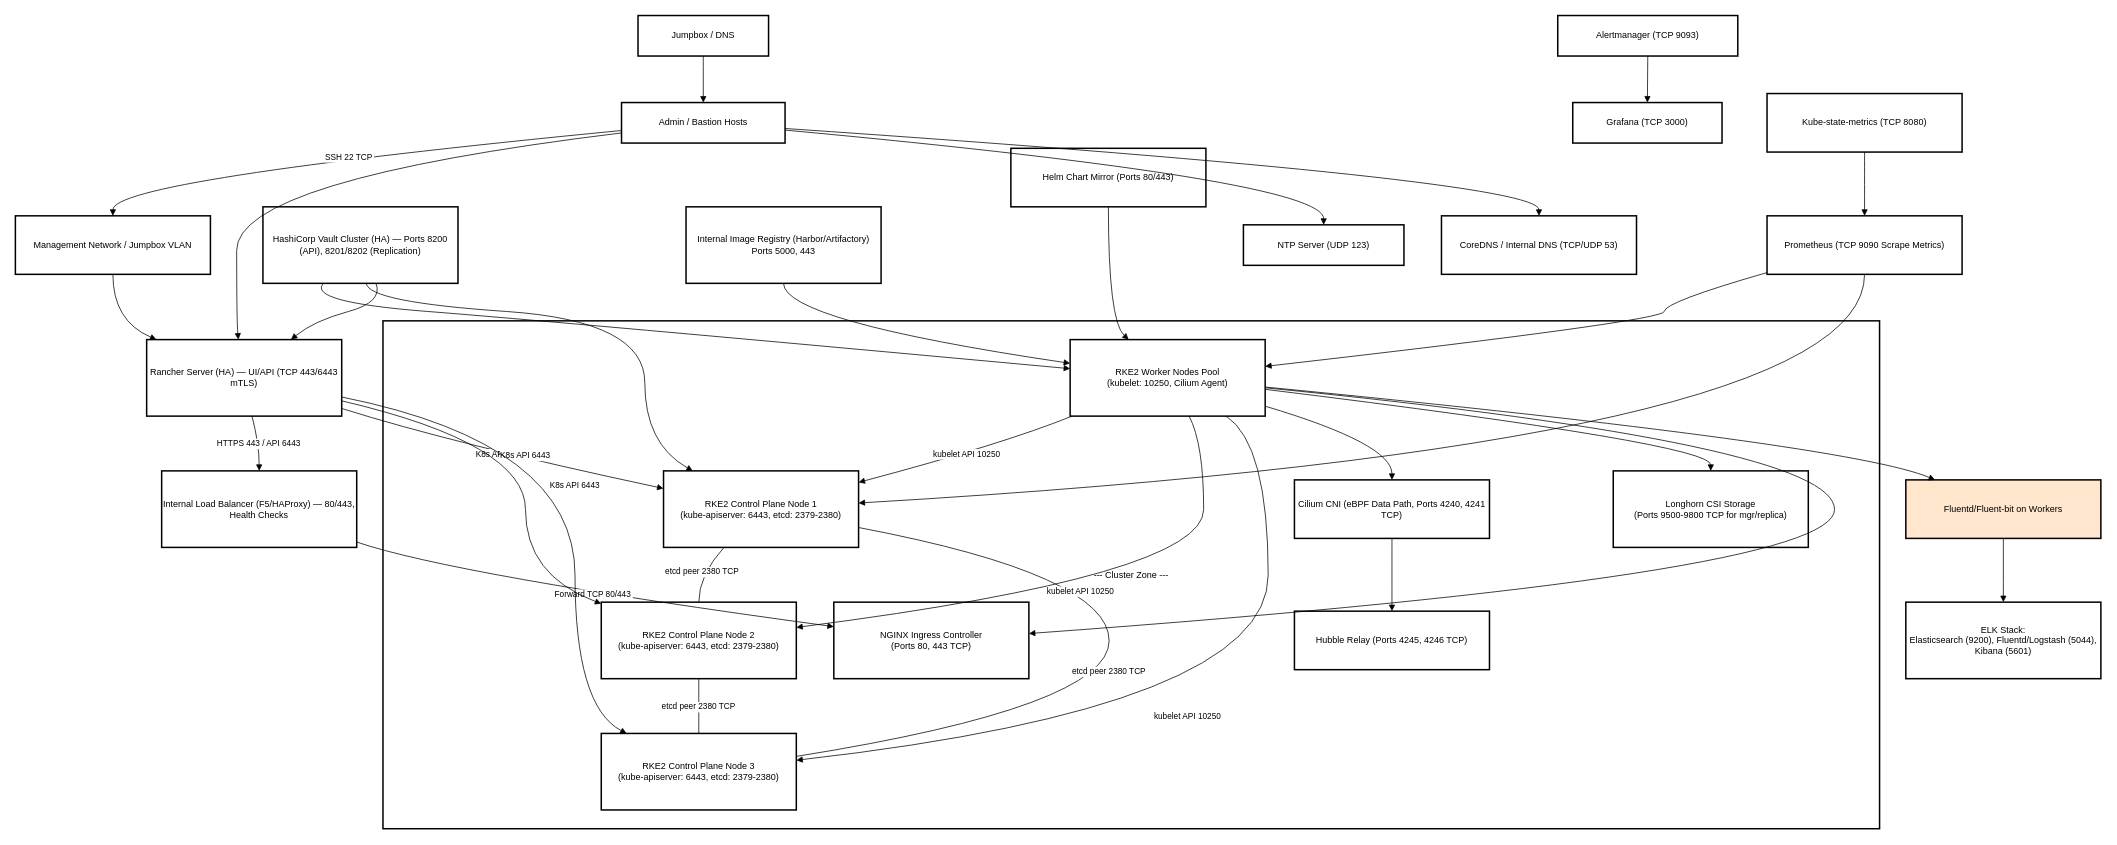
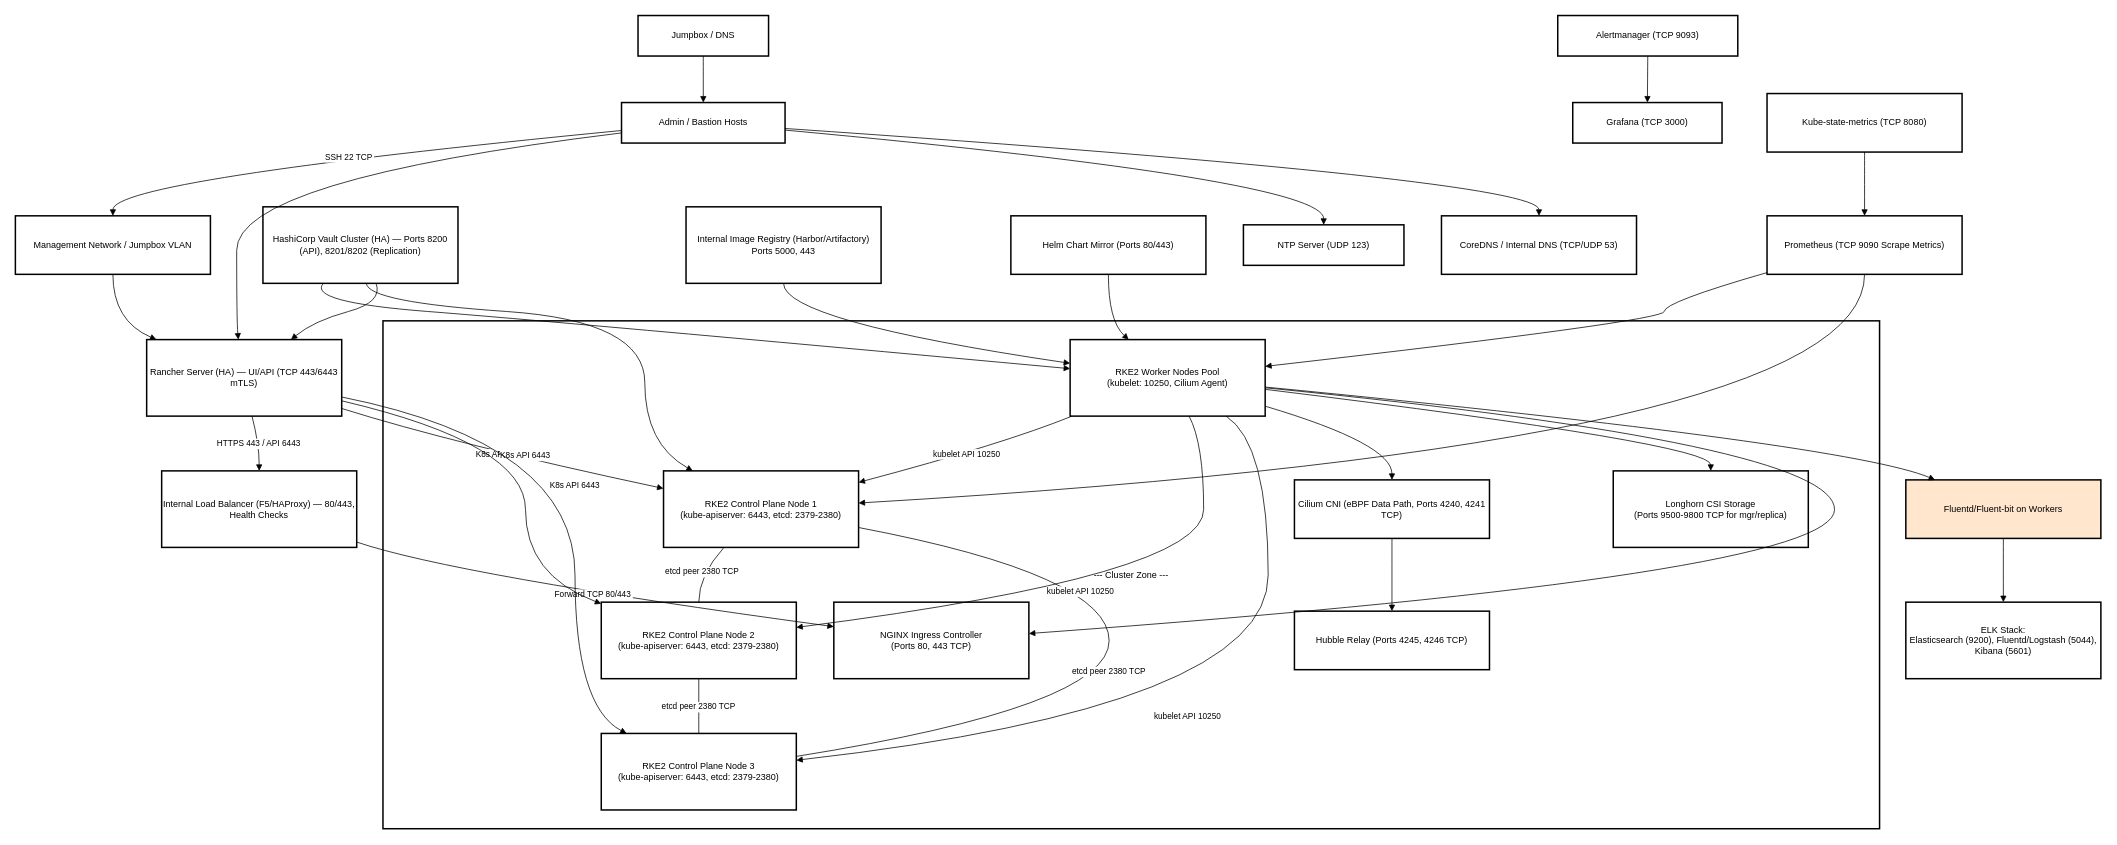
(1108, 177) -> (1108, 245)
